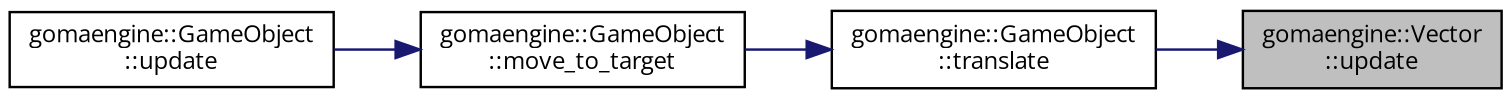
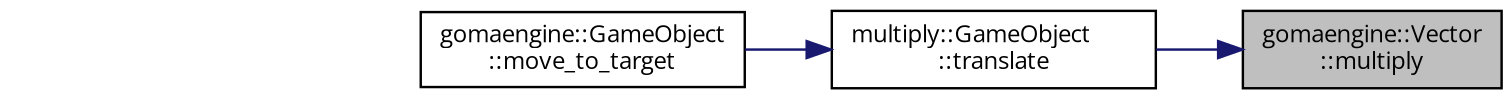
(172, 50) -> none
(994, 50) -> (994, 50)
(1372, 50) -> (1372, 50)
